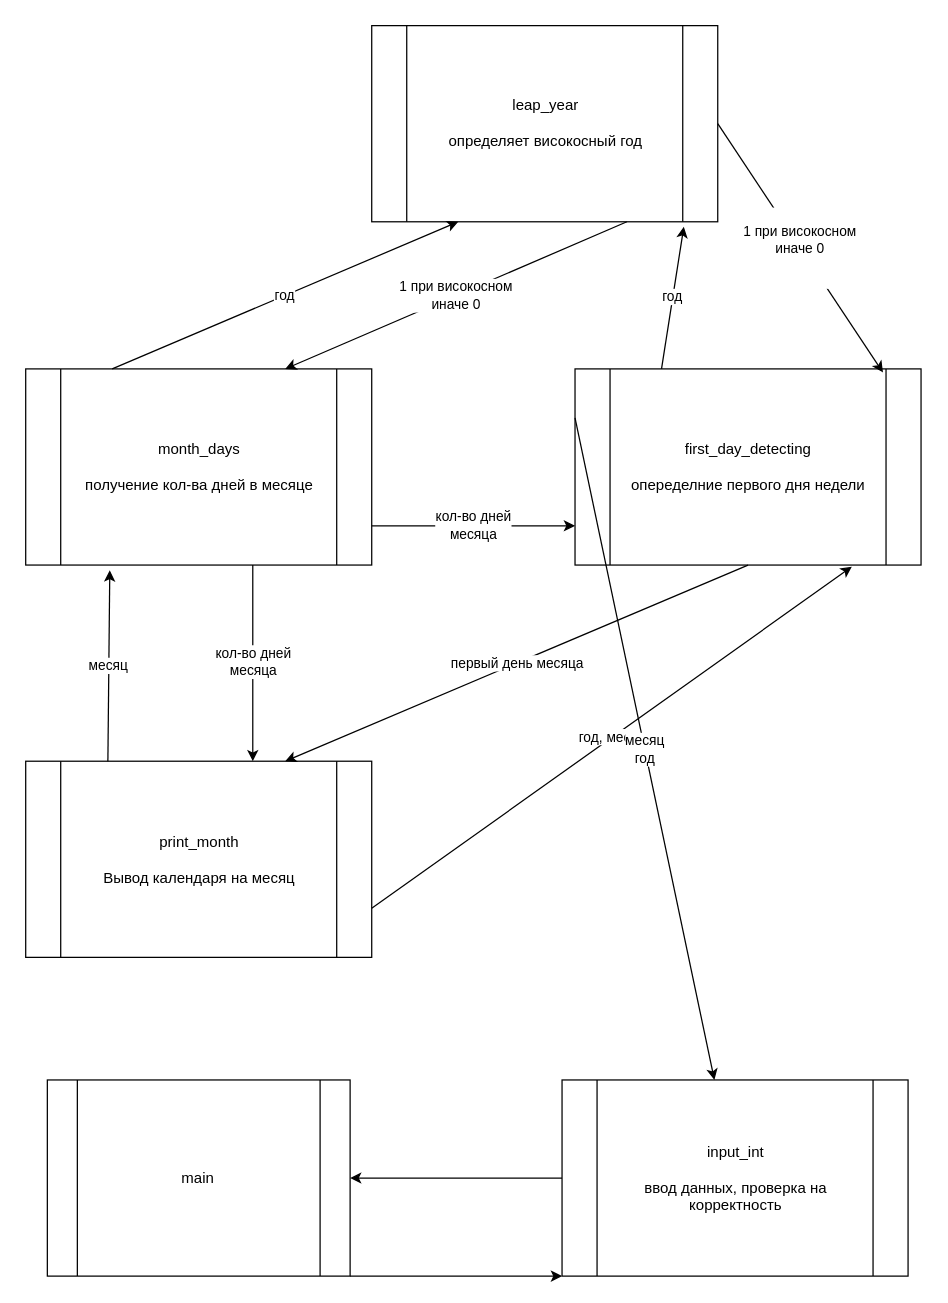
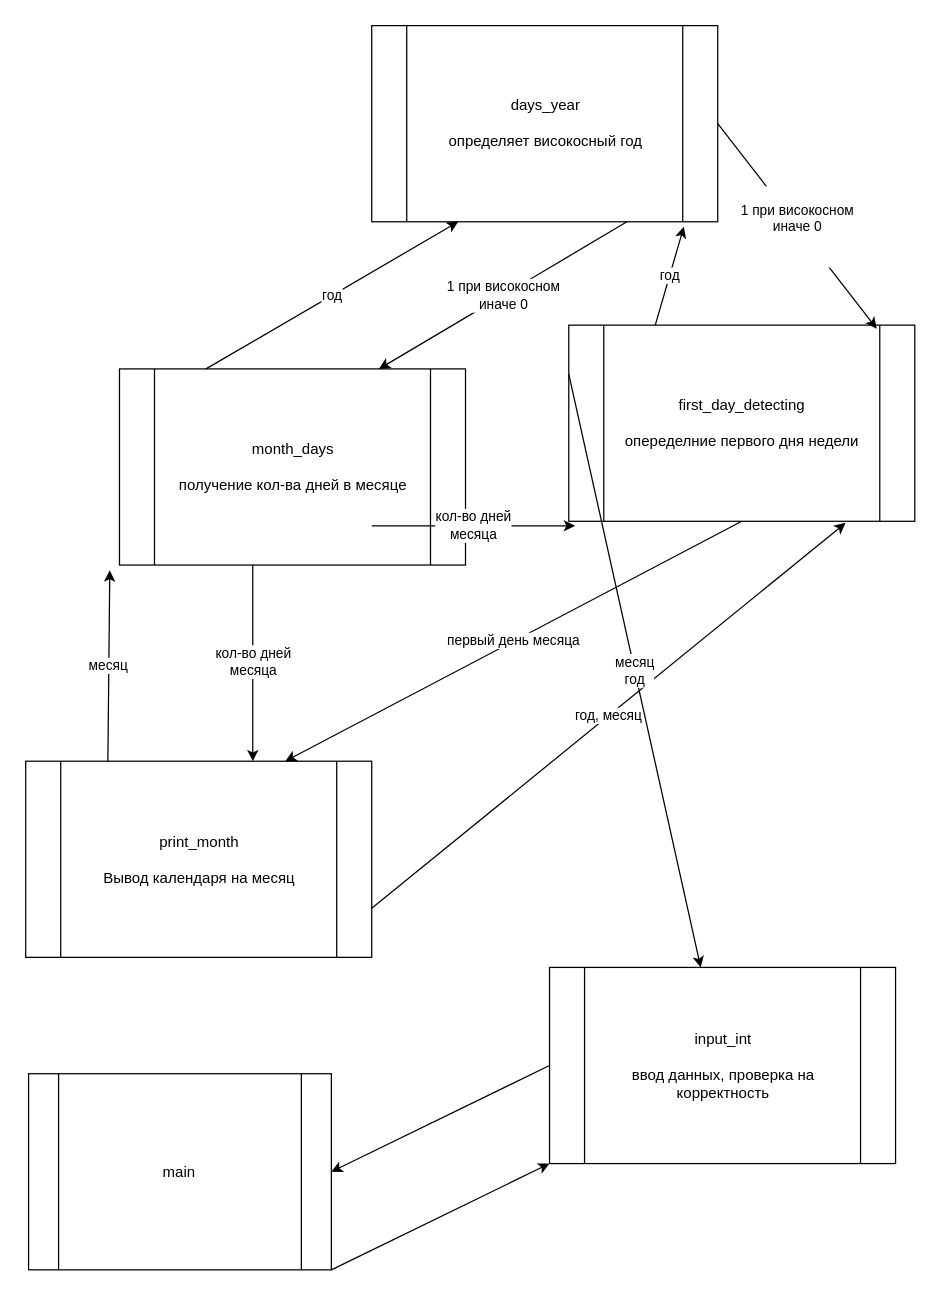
(546, 123) -> (546, 123)
(199, 467) -> (292, 467)
(748, 467) -> (741, 423)
(199, 1178) -> (180, 1171)
(735, 1178) -> (722, 1065)
